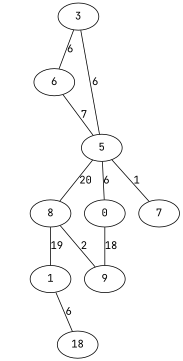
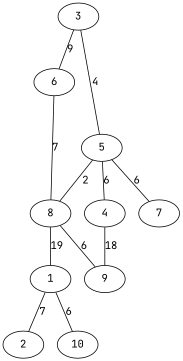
(71, 49) -> (71, 49)
(95, 82) -> (95, 82)
(78, 115) -> (52, 148)
(86, 181) -> (86, 181)
(137, 181) -> (137, 181)
(105, 213) -> (105, 213)
(84, 246) -> (84, 246)
none -> (23, 345)
(78, 345) -> (78, 345)
